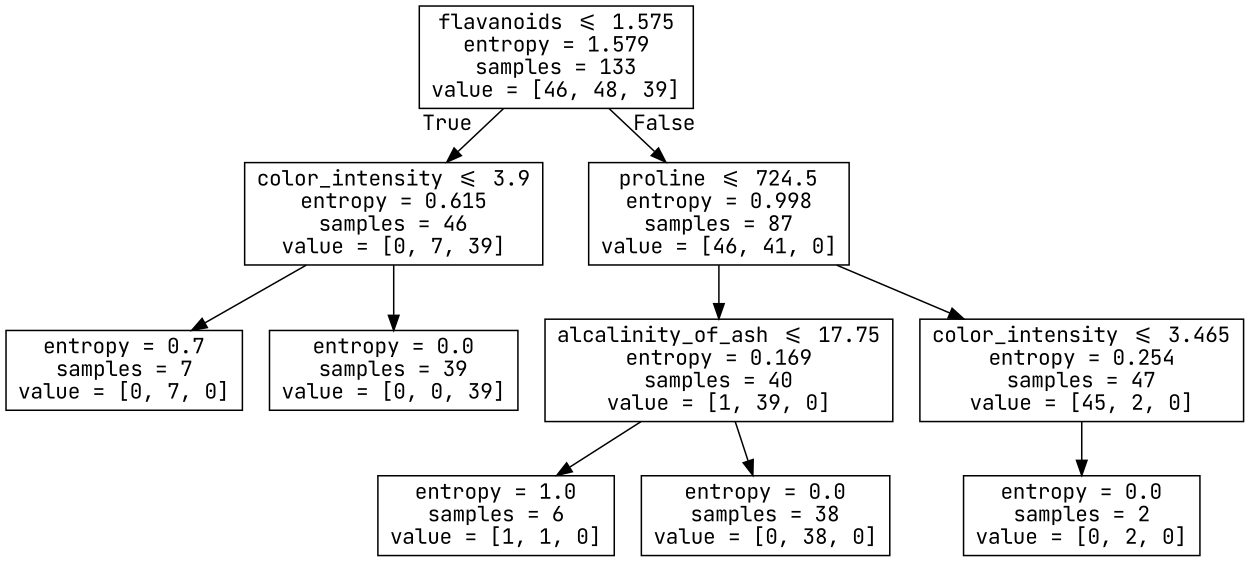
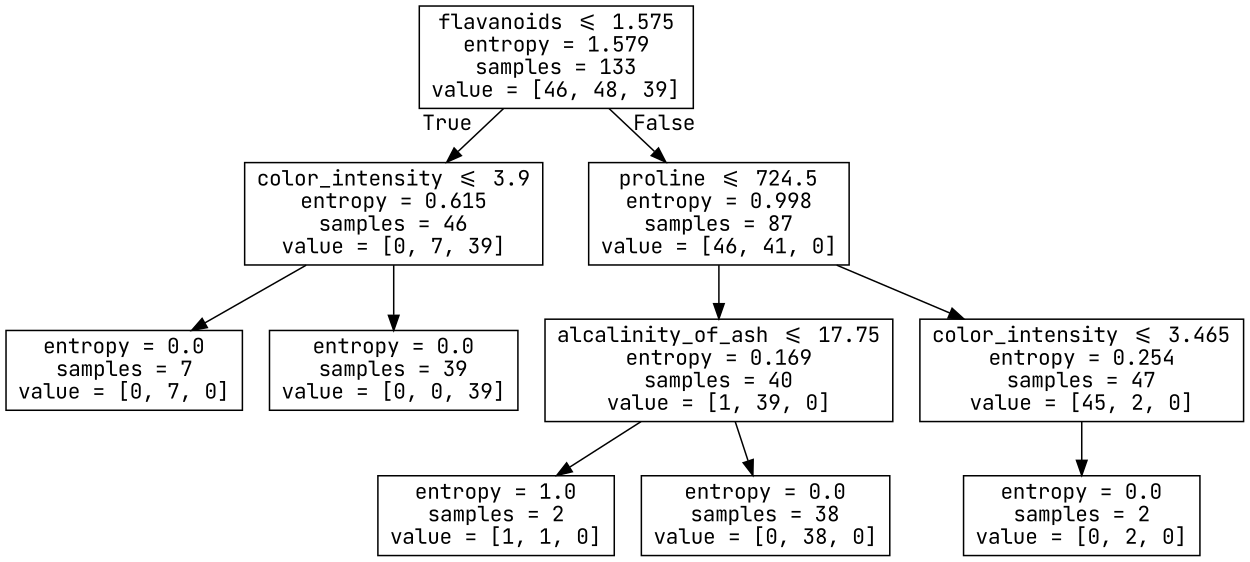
(124, 370) -> (124, 370)
(496, 516) -> (496, 516)
